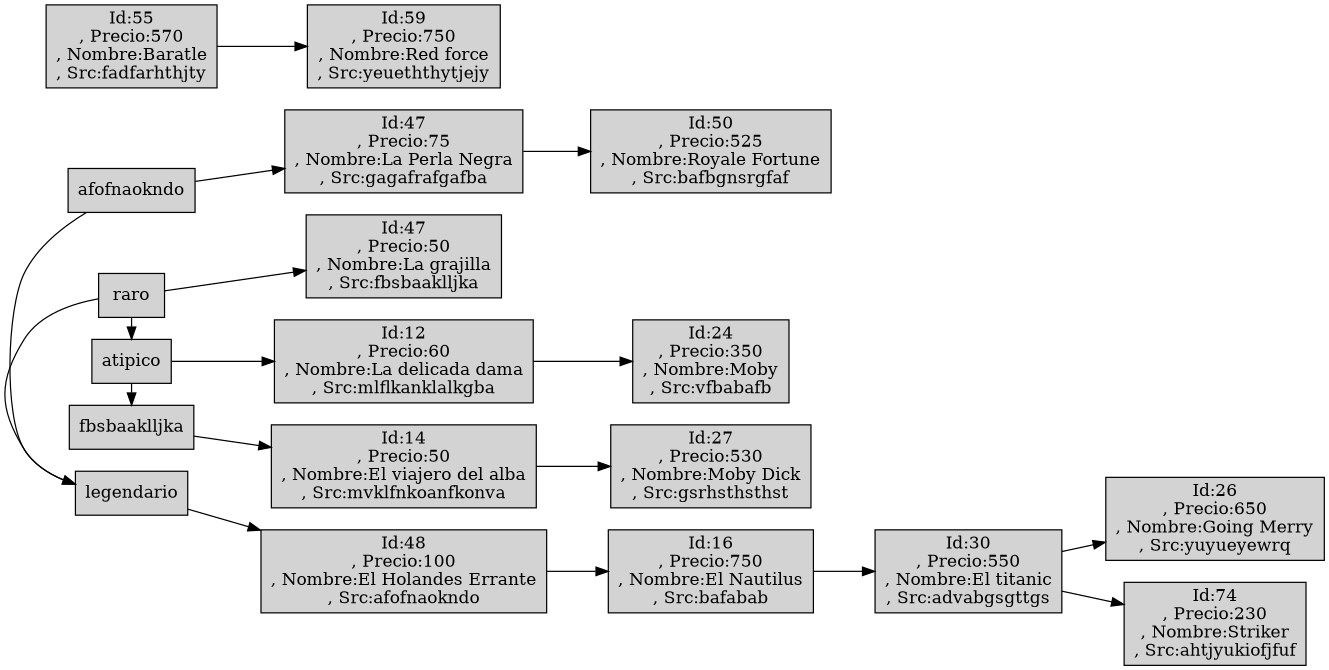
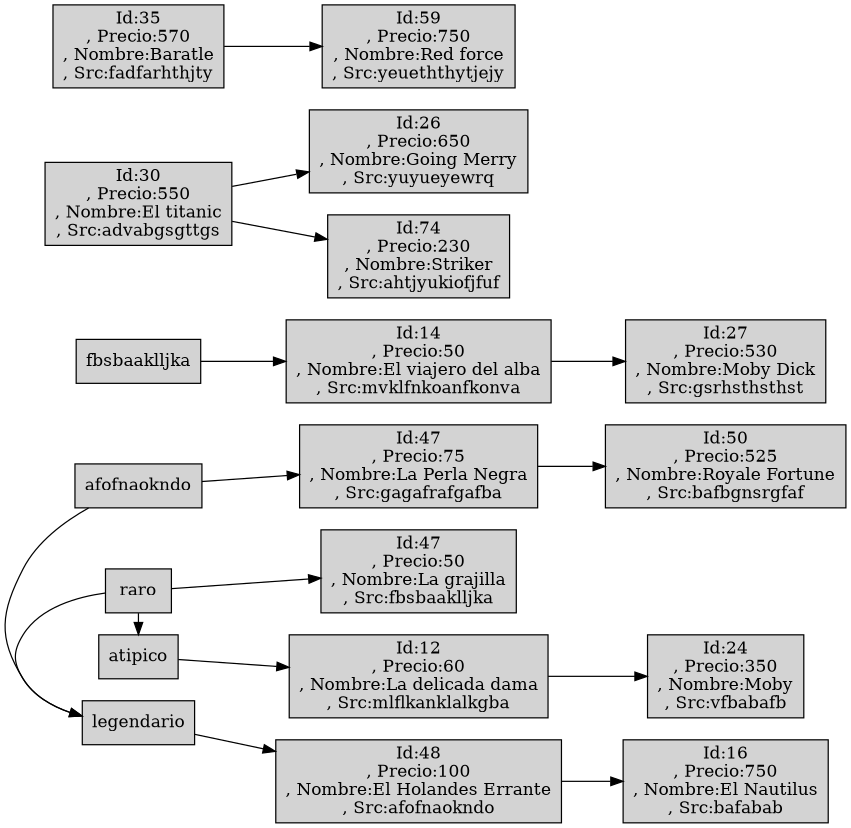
(132, 46) -> (138, 46)
(132, 388) -> none
(838, 571) -> none
